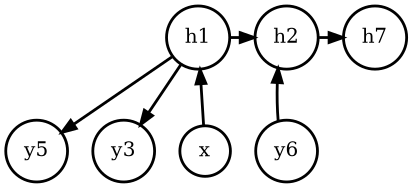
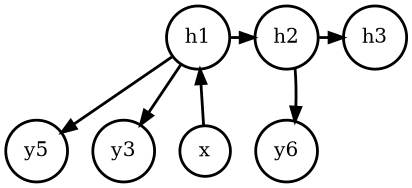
(375, 38) -> (375, 38)
(277, 102) -> (296, 88)
